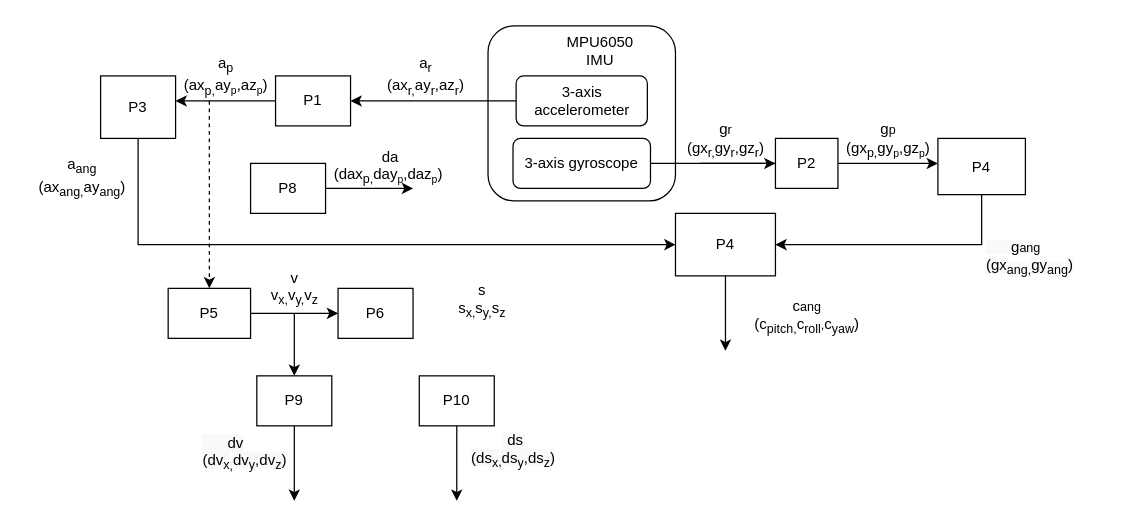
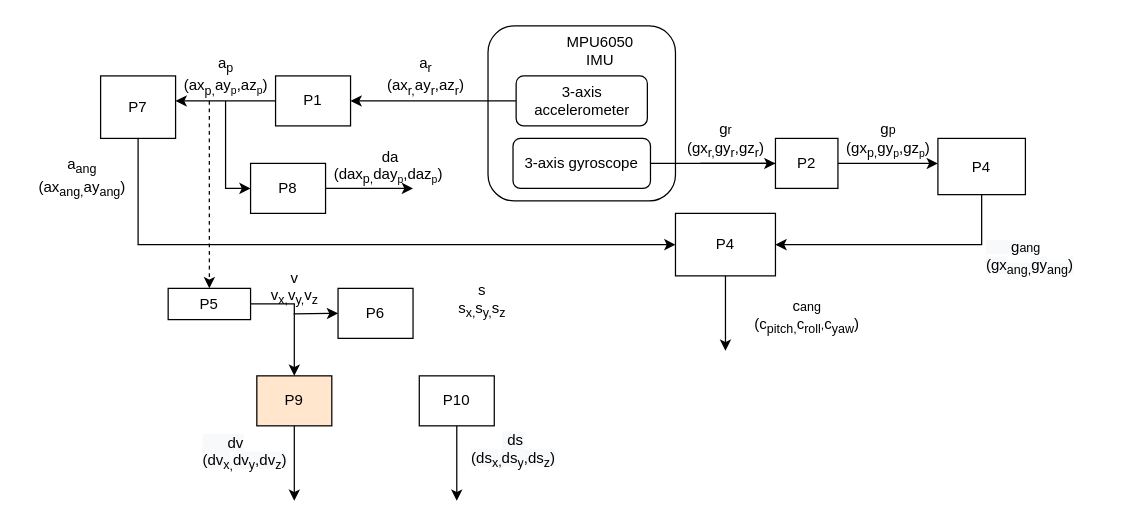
(138, 107) -> (138, 107)
none -> (226, 153)
(209, 313) -> (209, 304)
(294, 401) -> (294, 401)
